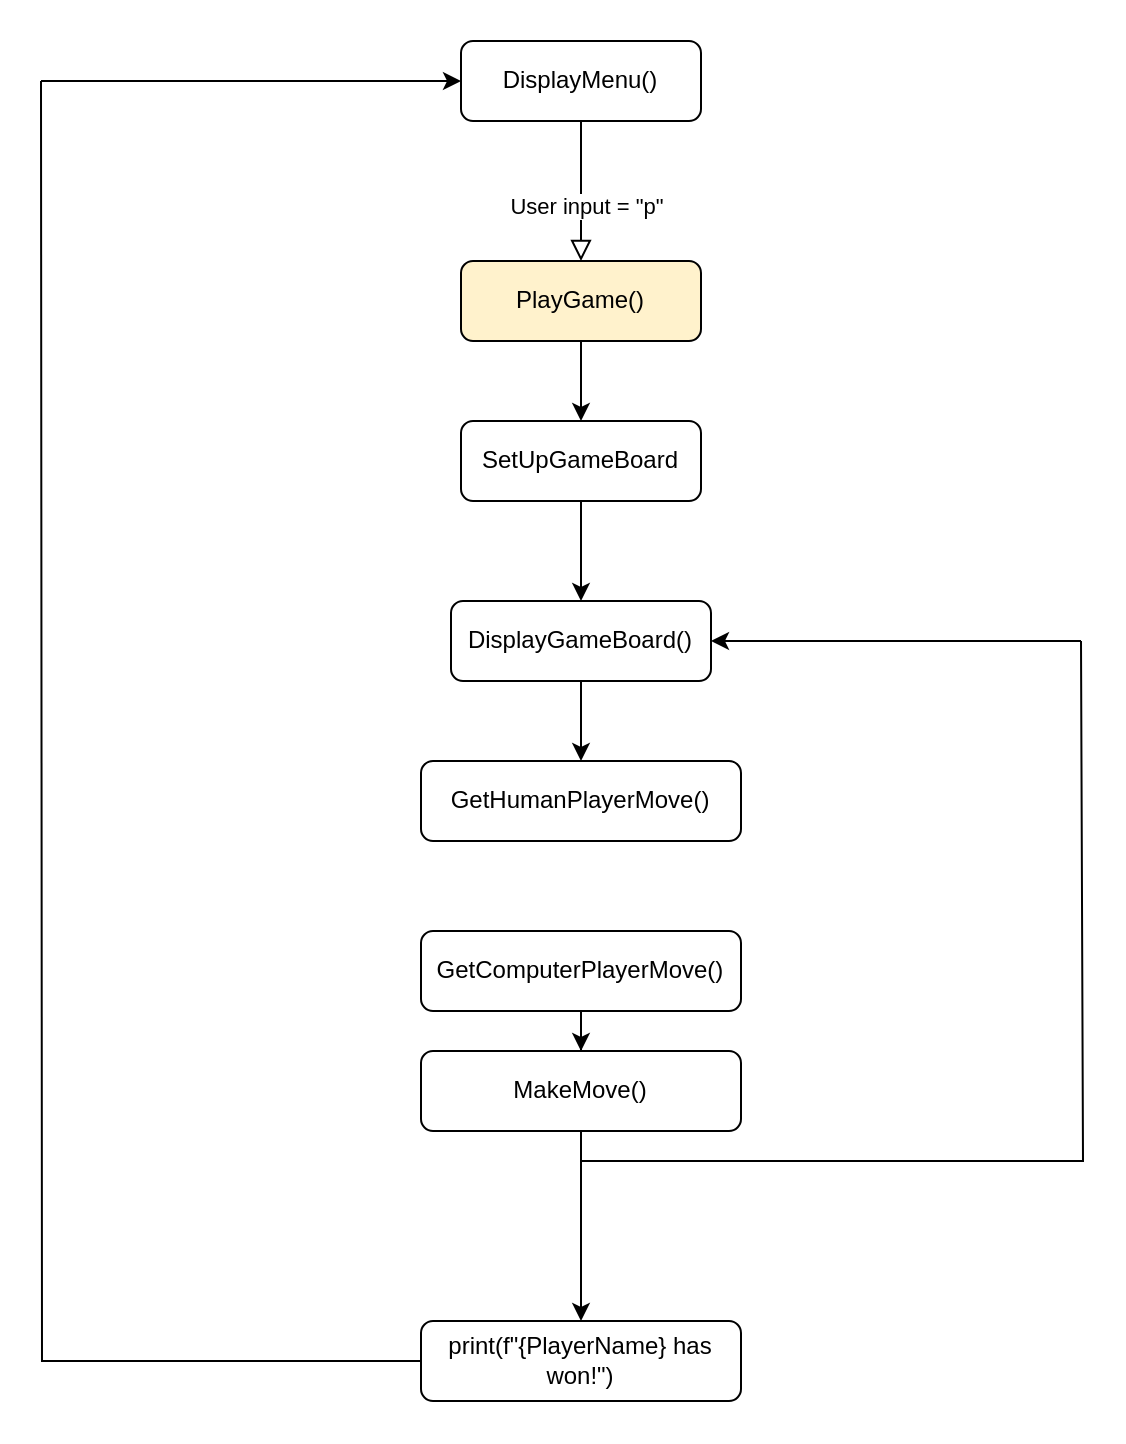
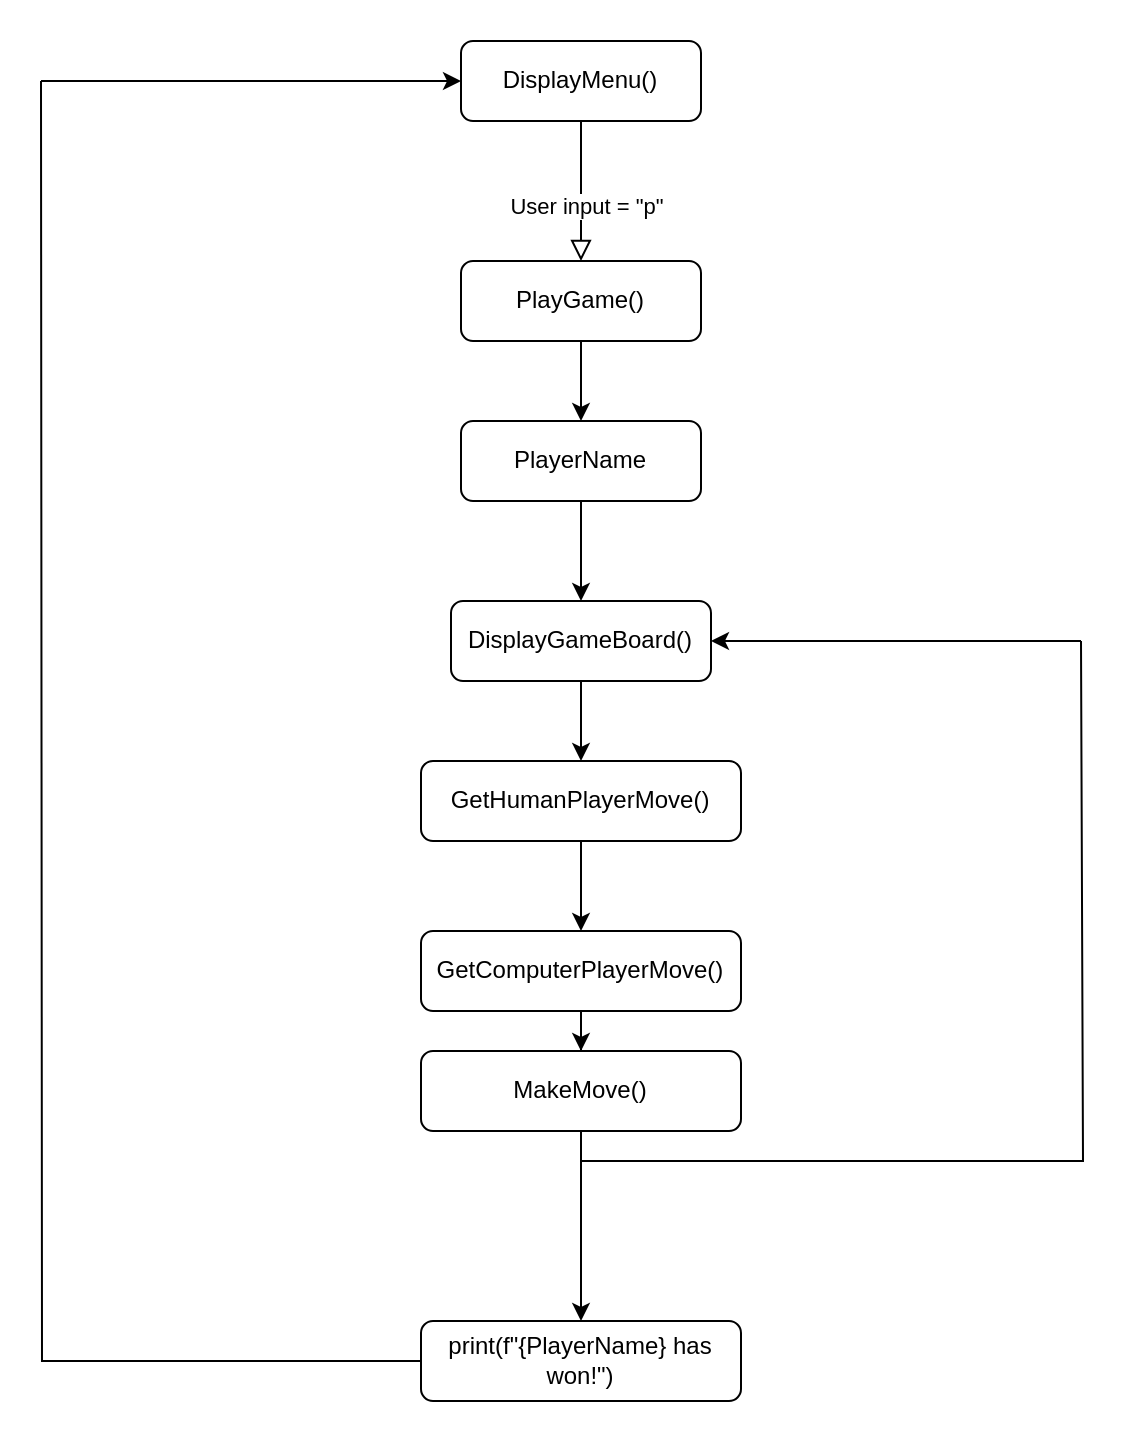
(581, 301) -> (581, 301)
(581, 461) -> (581, 461)
none -> (581, 879)
